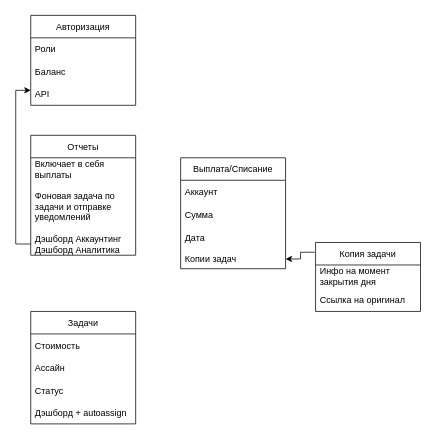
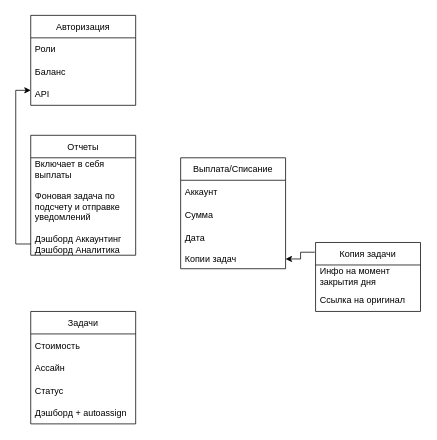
(75, 197) -> (75, 197)
